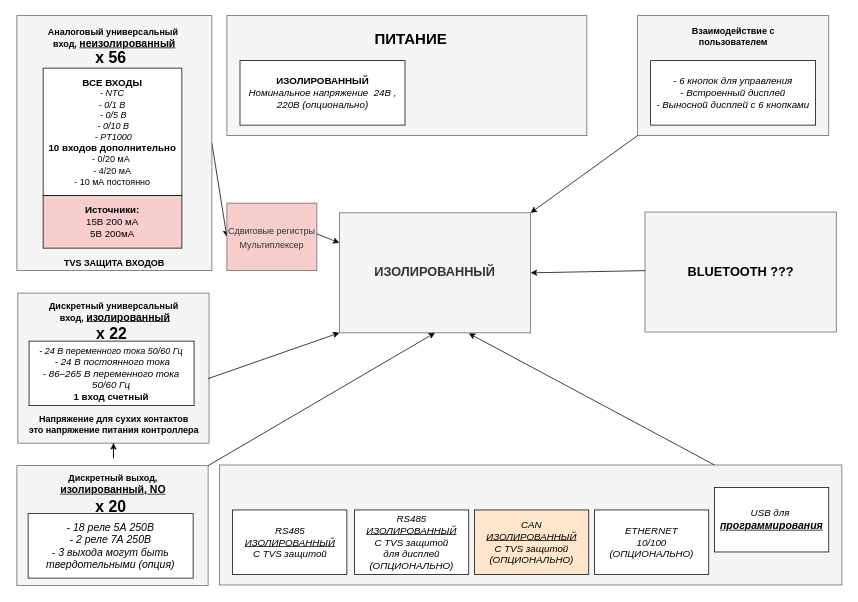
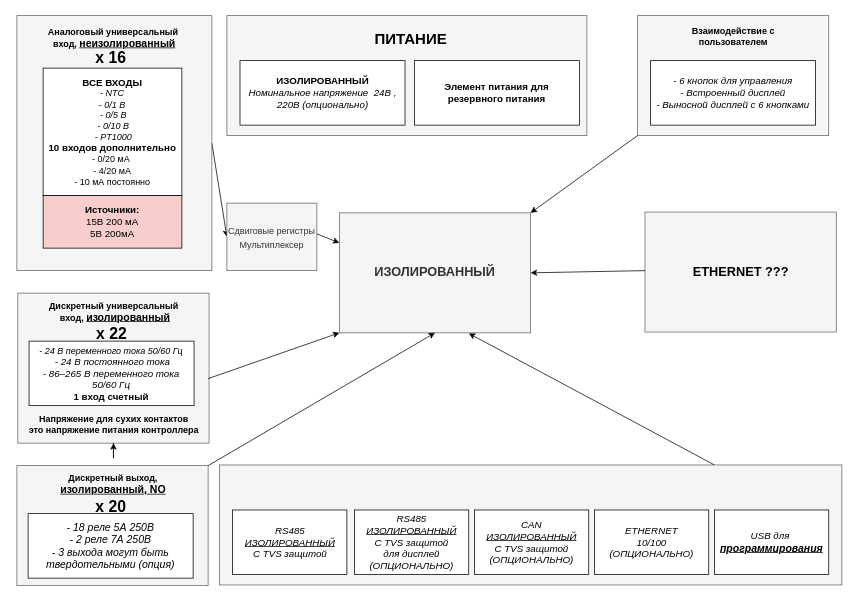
(111, 57) -> (111, 57)
none -> (497, 93)
(272, 237) -> (272, 237)
(113, 263) -> none
(741, 273) -> (741, 273)
(772, 519) -> (772, 542)
(532, 542) -> (532, 542)
